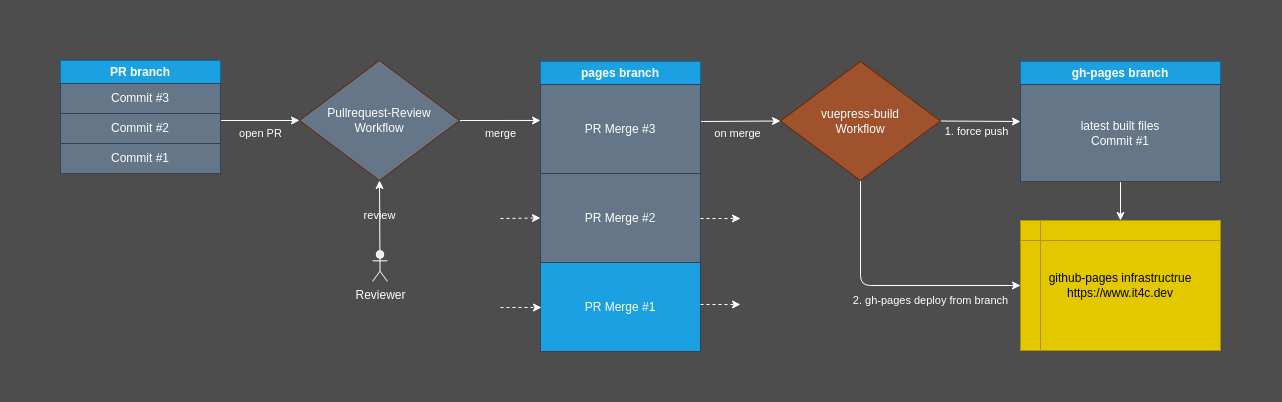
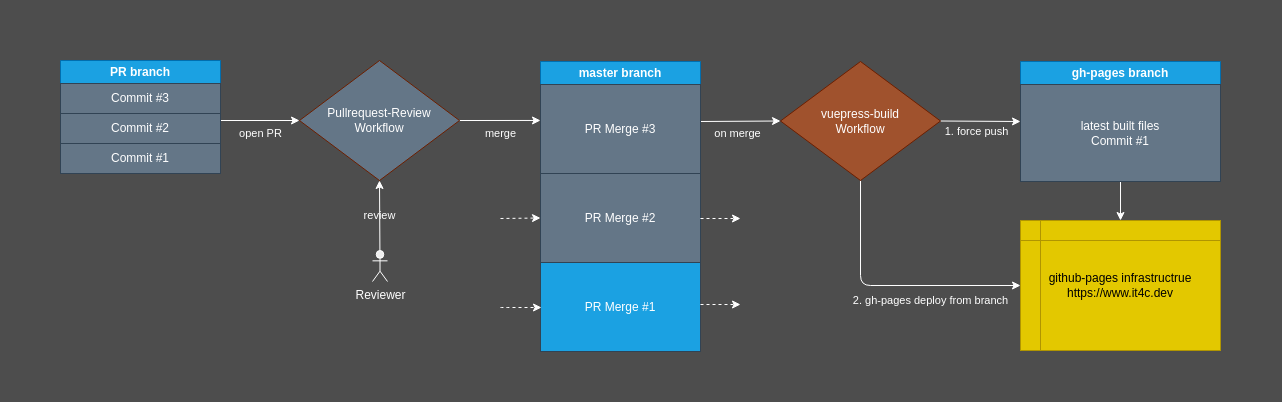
(621, 74) -> (621, 74)
